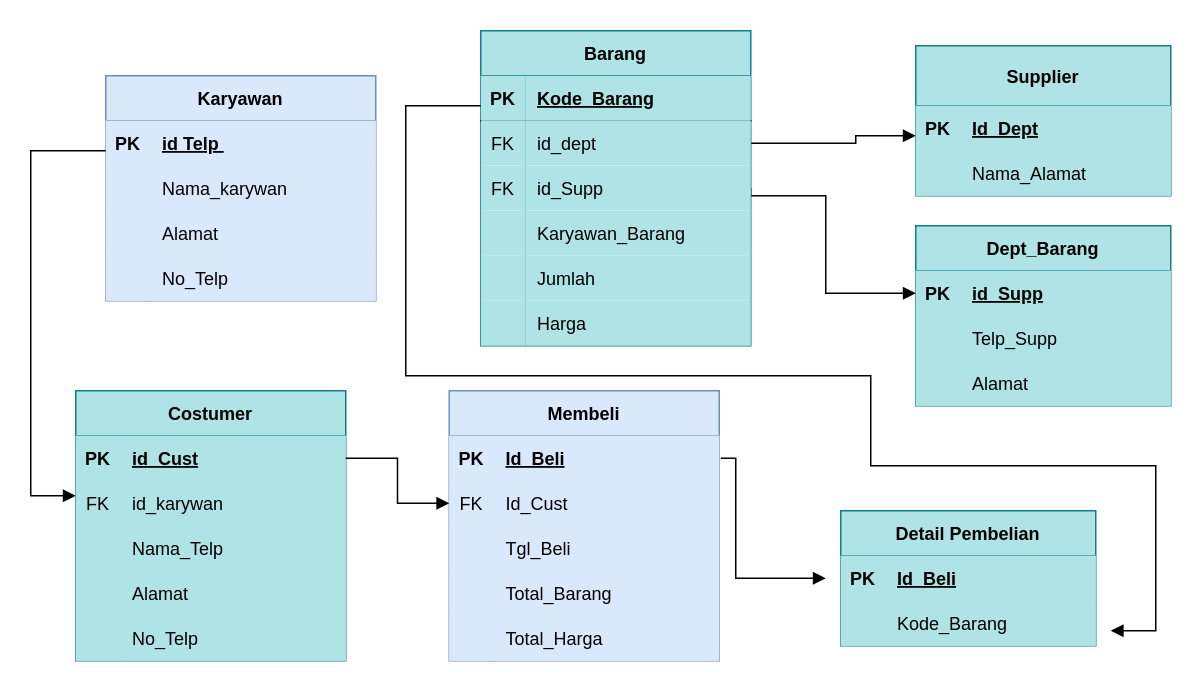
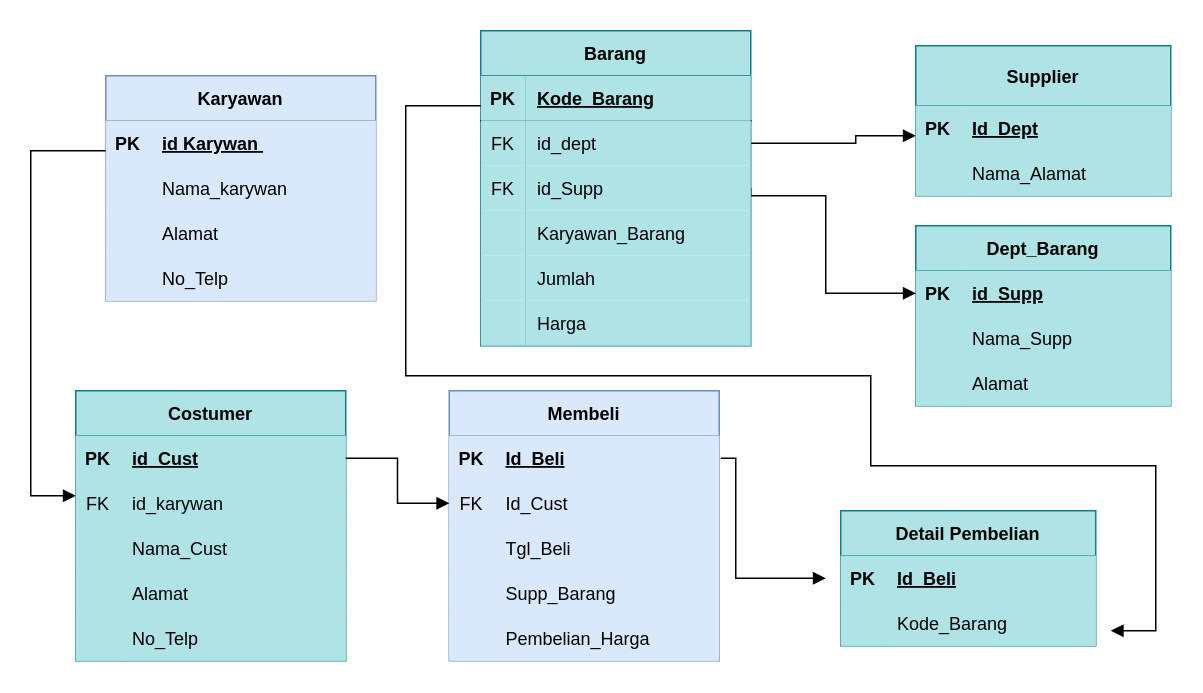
(190, 144) -> (208, 144)
(1015, 339) -> (1017, 339)
(175, 549) -> (177, 549)
(564, 594) -> (561, 594)
(559, 639) -> (576, 639)
